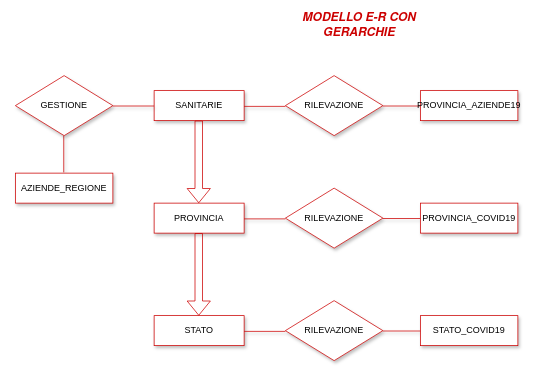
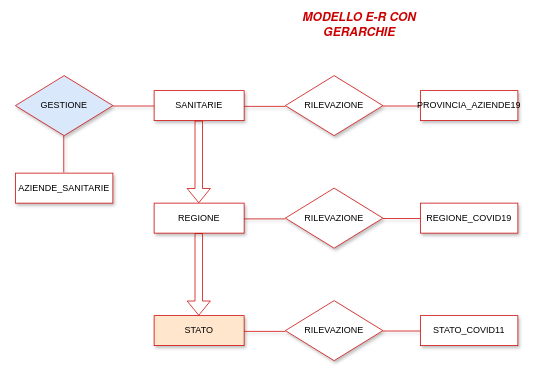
(64, 105) -> (64, 105)
(64, 188) -> (64, 188)
(199, 218) -> (199, 218)
(469, 218) -> (469, 218)
(199, 330) -> (199, 330)
(469, 330) -> (469, 330)
